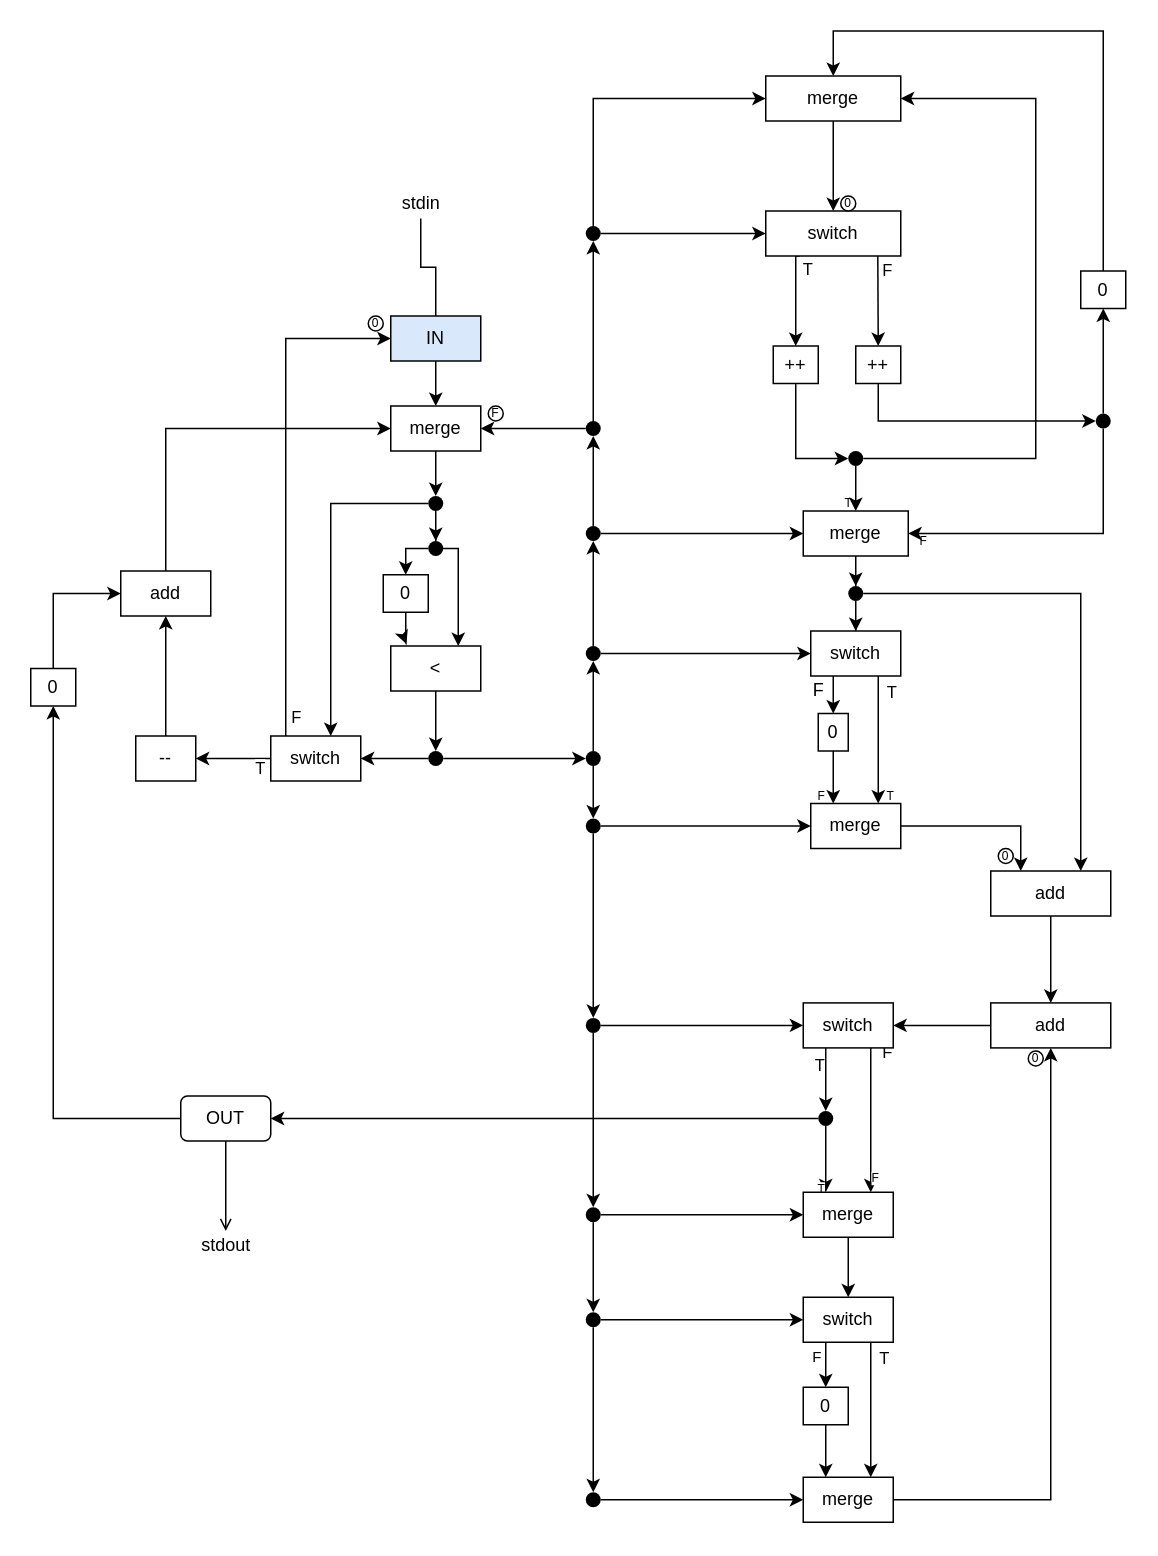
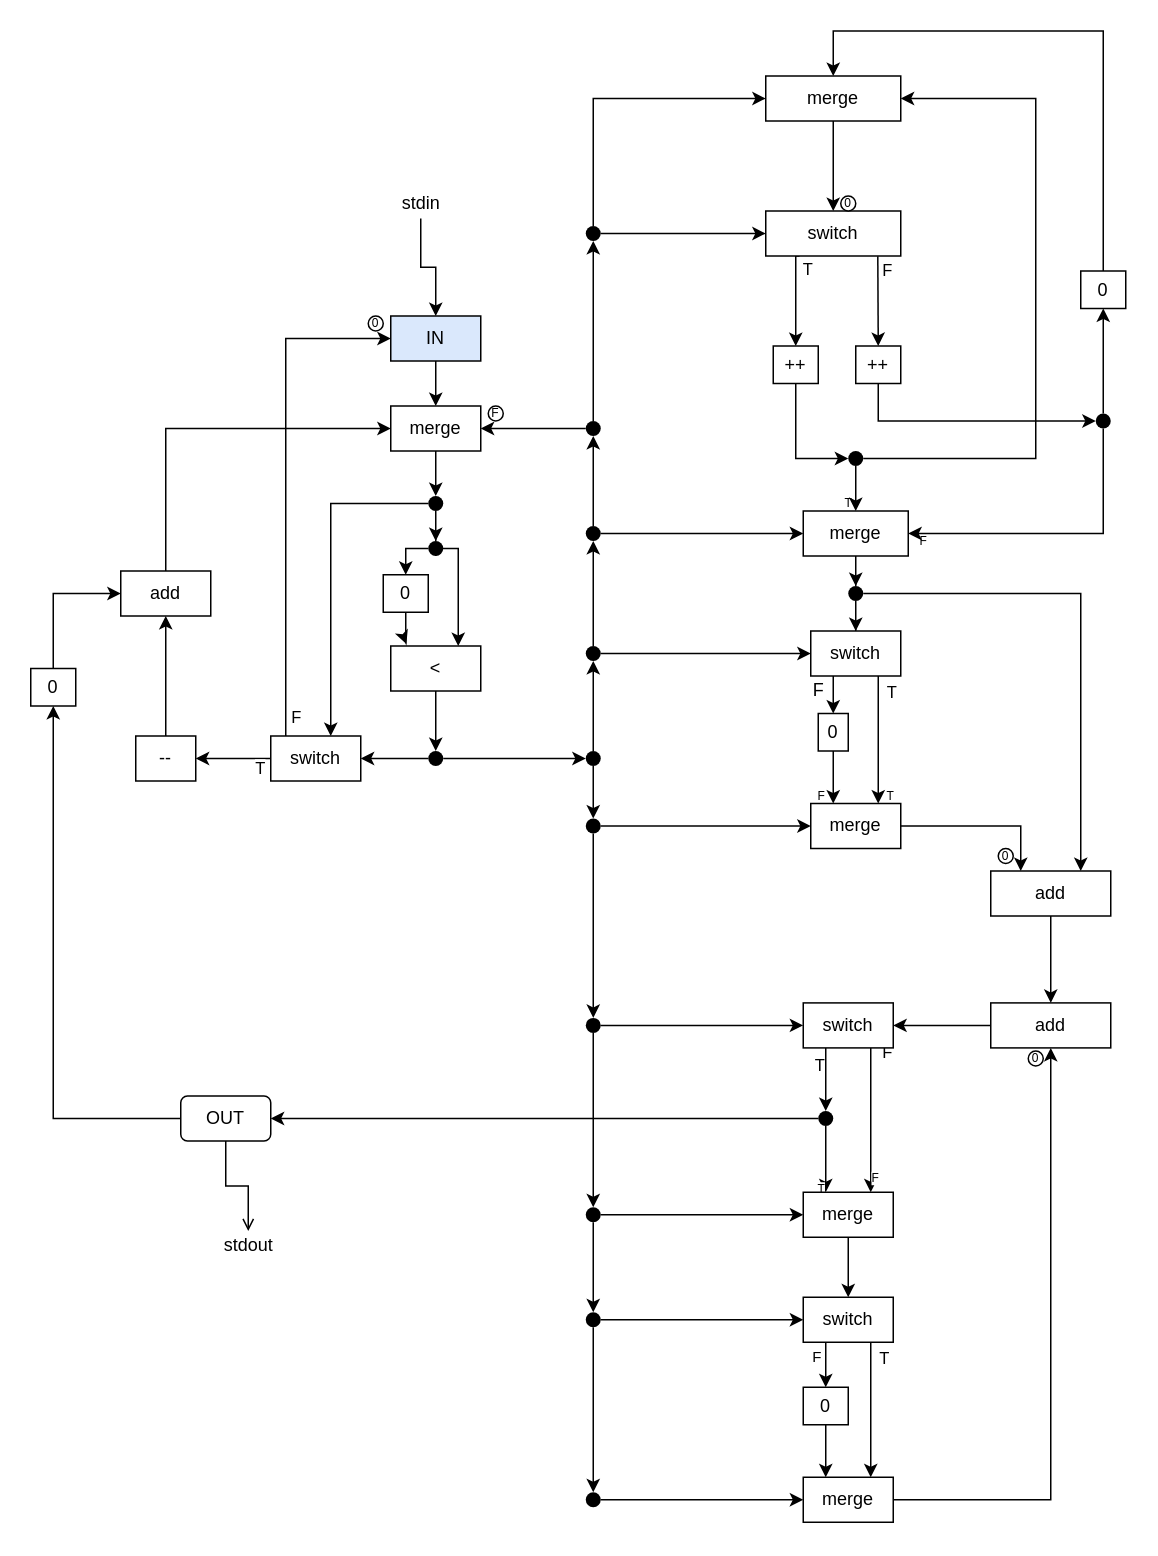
(436, 308) -> (436, 304)
(226, 1246) -> (248, 1246)
